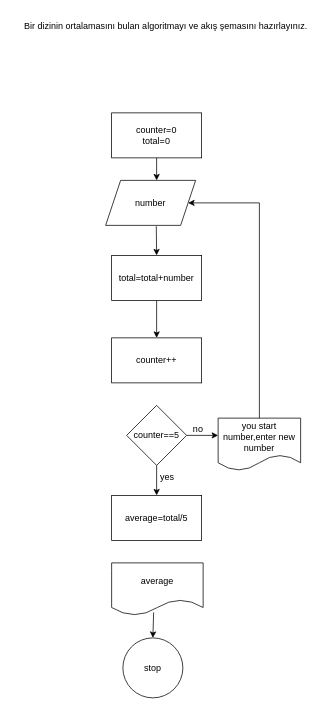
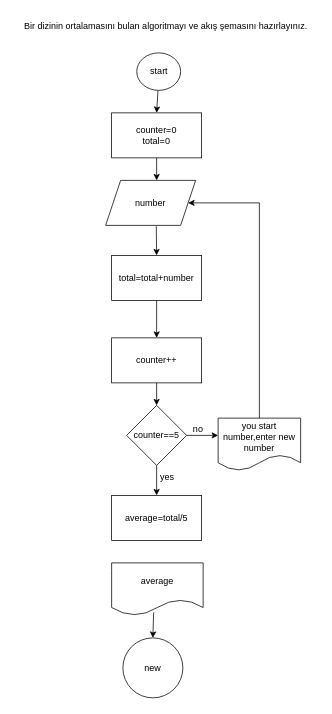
none -> (158, 72)
none -> (157, 99)
none -> (156, 391)
(153, 668) -> (153, 668)
